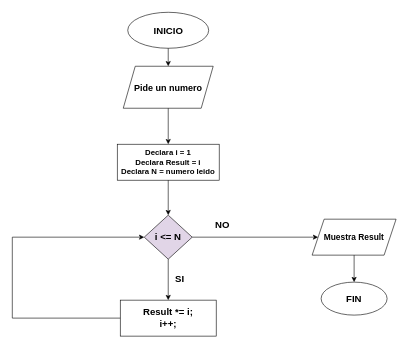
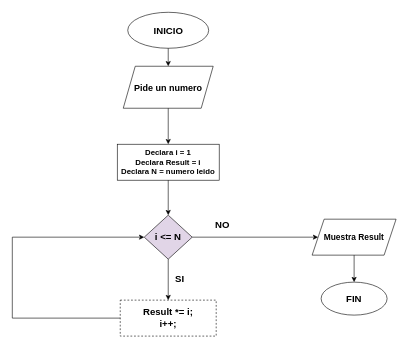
(168, 318) -> (168, 318)
